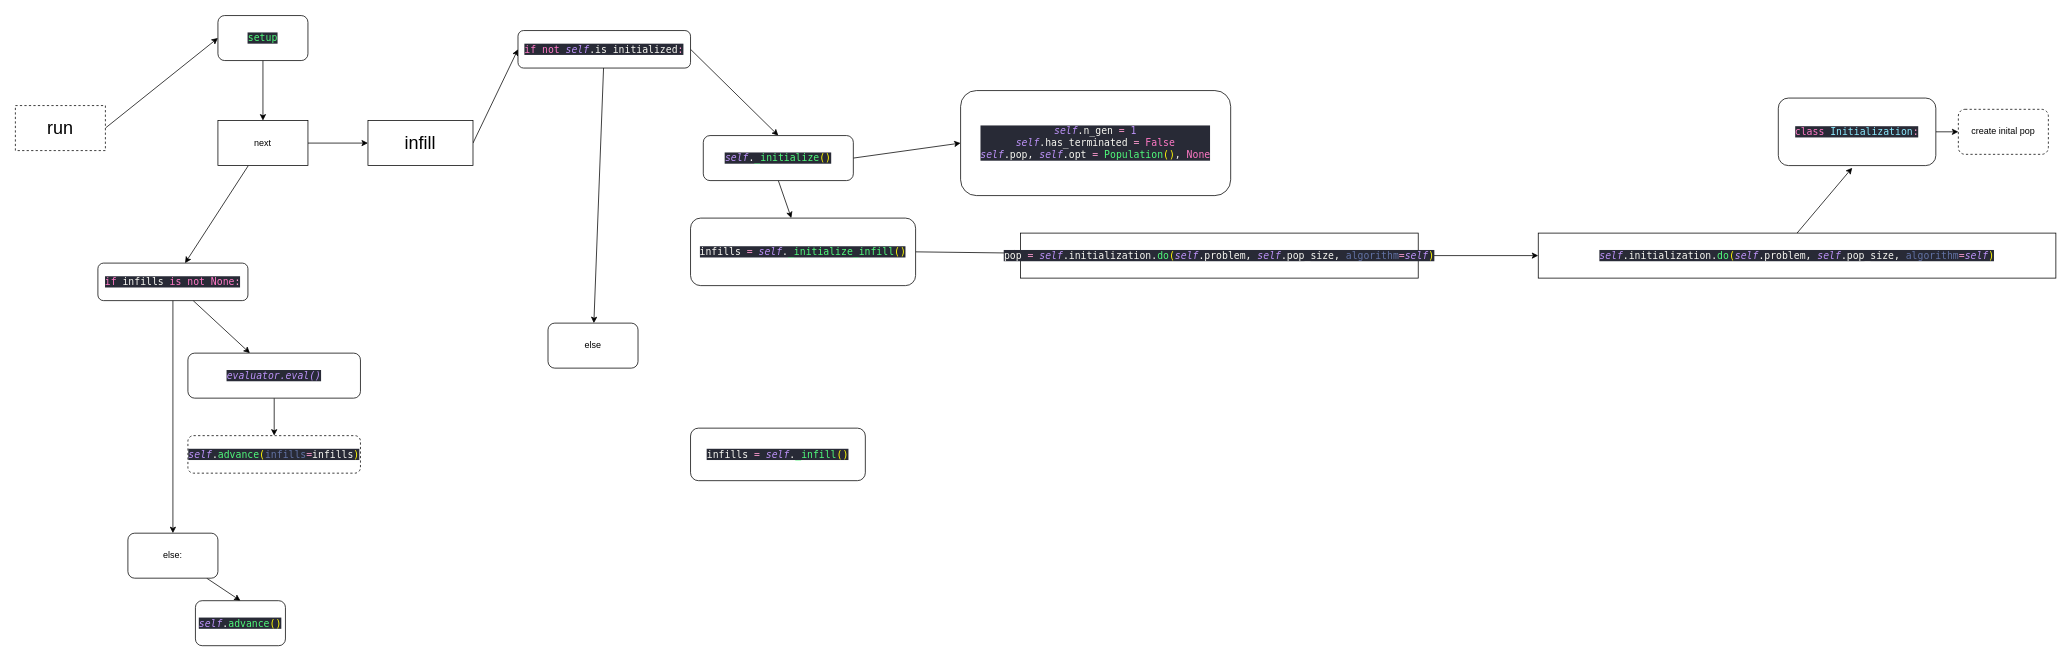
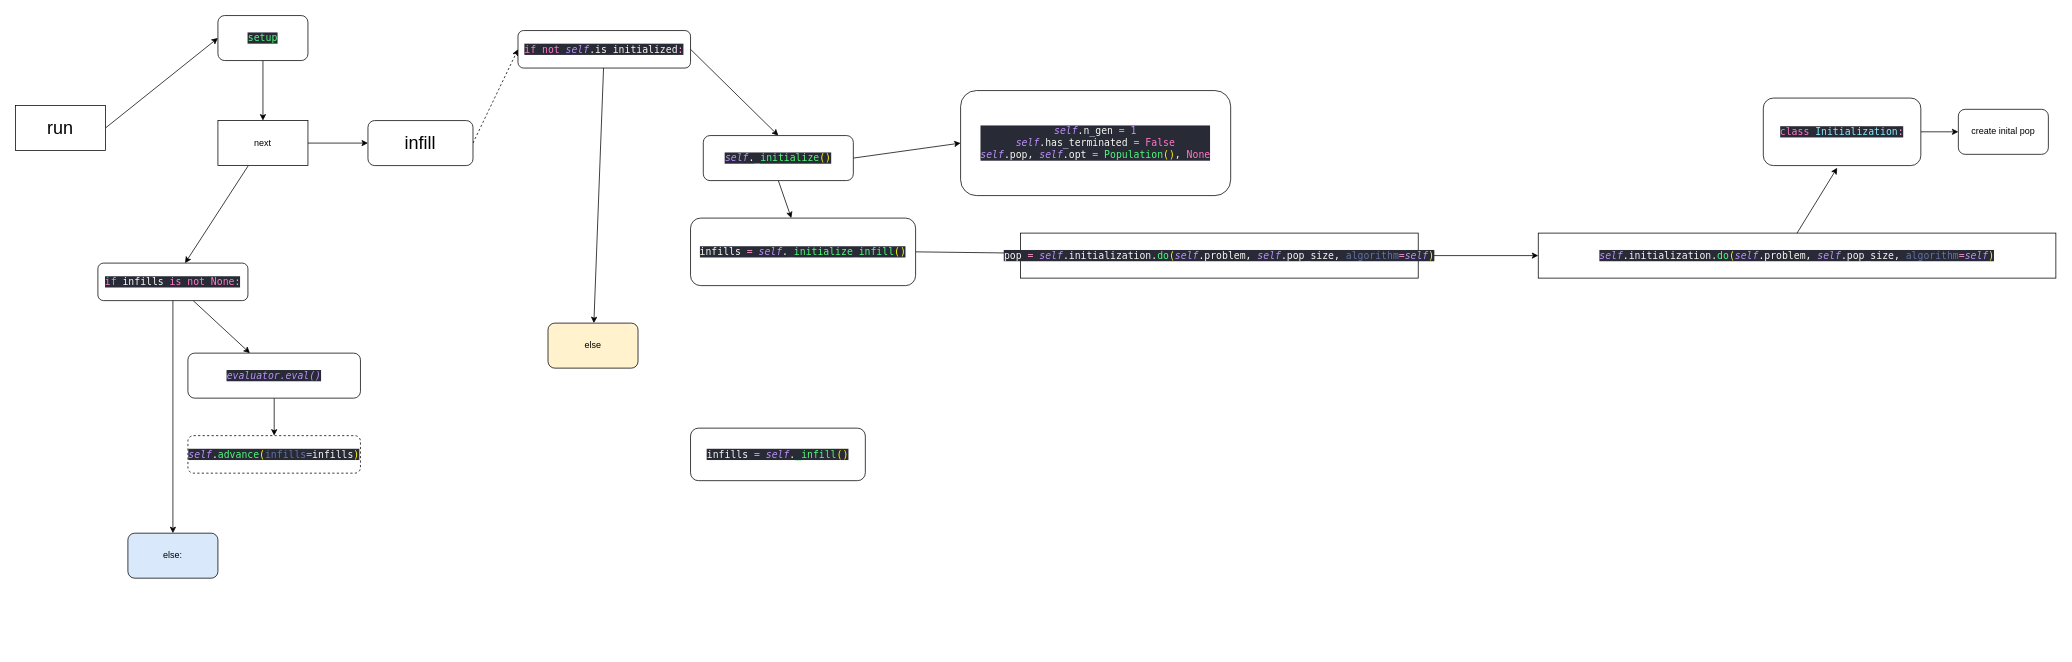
(495, 98) -> (495, 98)
(60, 128) -> (60, 128)
(1857, 132) -> (1842, 132)
(2003, 132) -> (2003, 132)
(420, 143) -> (420, 143)
(593, 345) -> (593, 345)
(173, 555) -> (173, 555)
(221, 588) -> none
(240, 623) -> none
